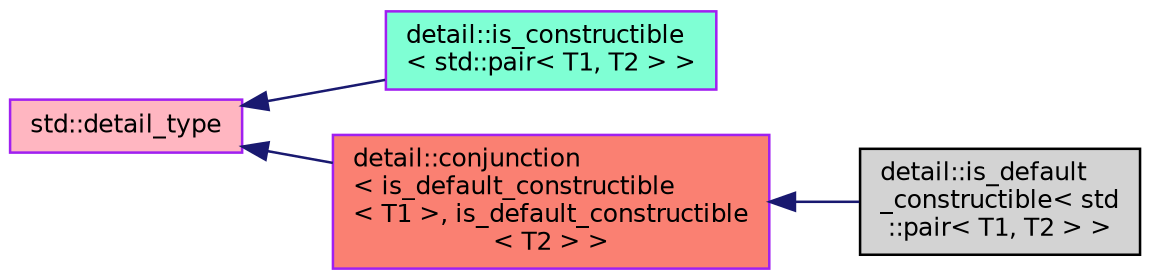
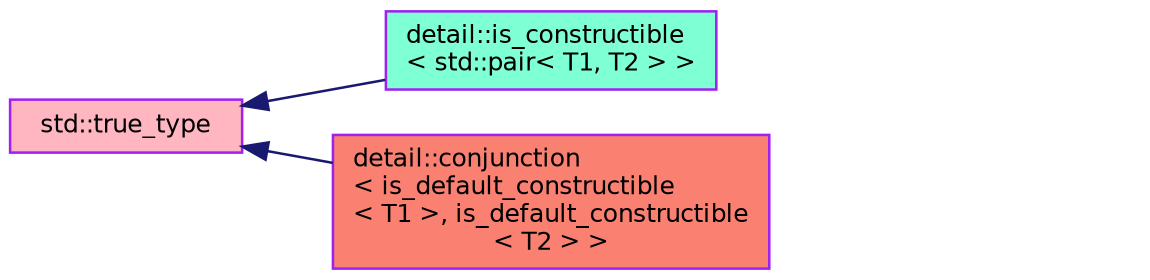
(126, 126) -> (126, 126)
(1000, 202) -> none
